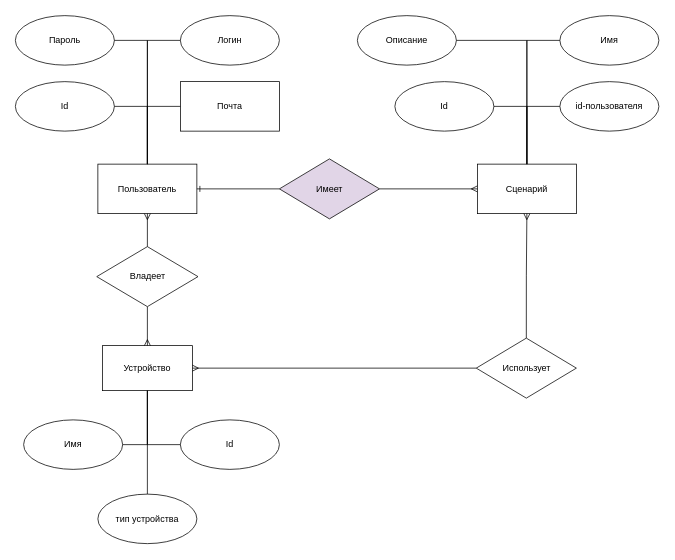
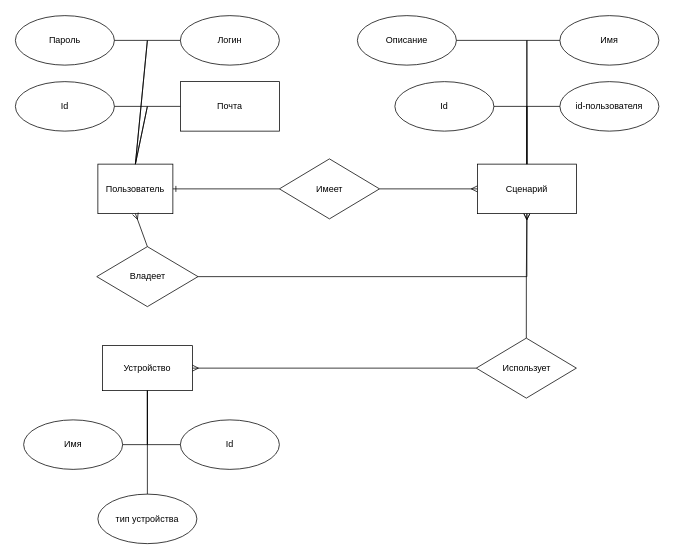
(147, 189) -> (135, 189)
(329, 189) -> (329, 189)
(147, 325) -> (360, 276)
